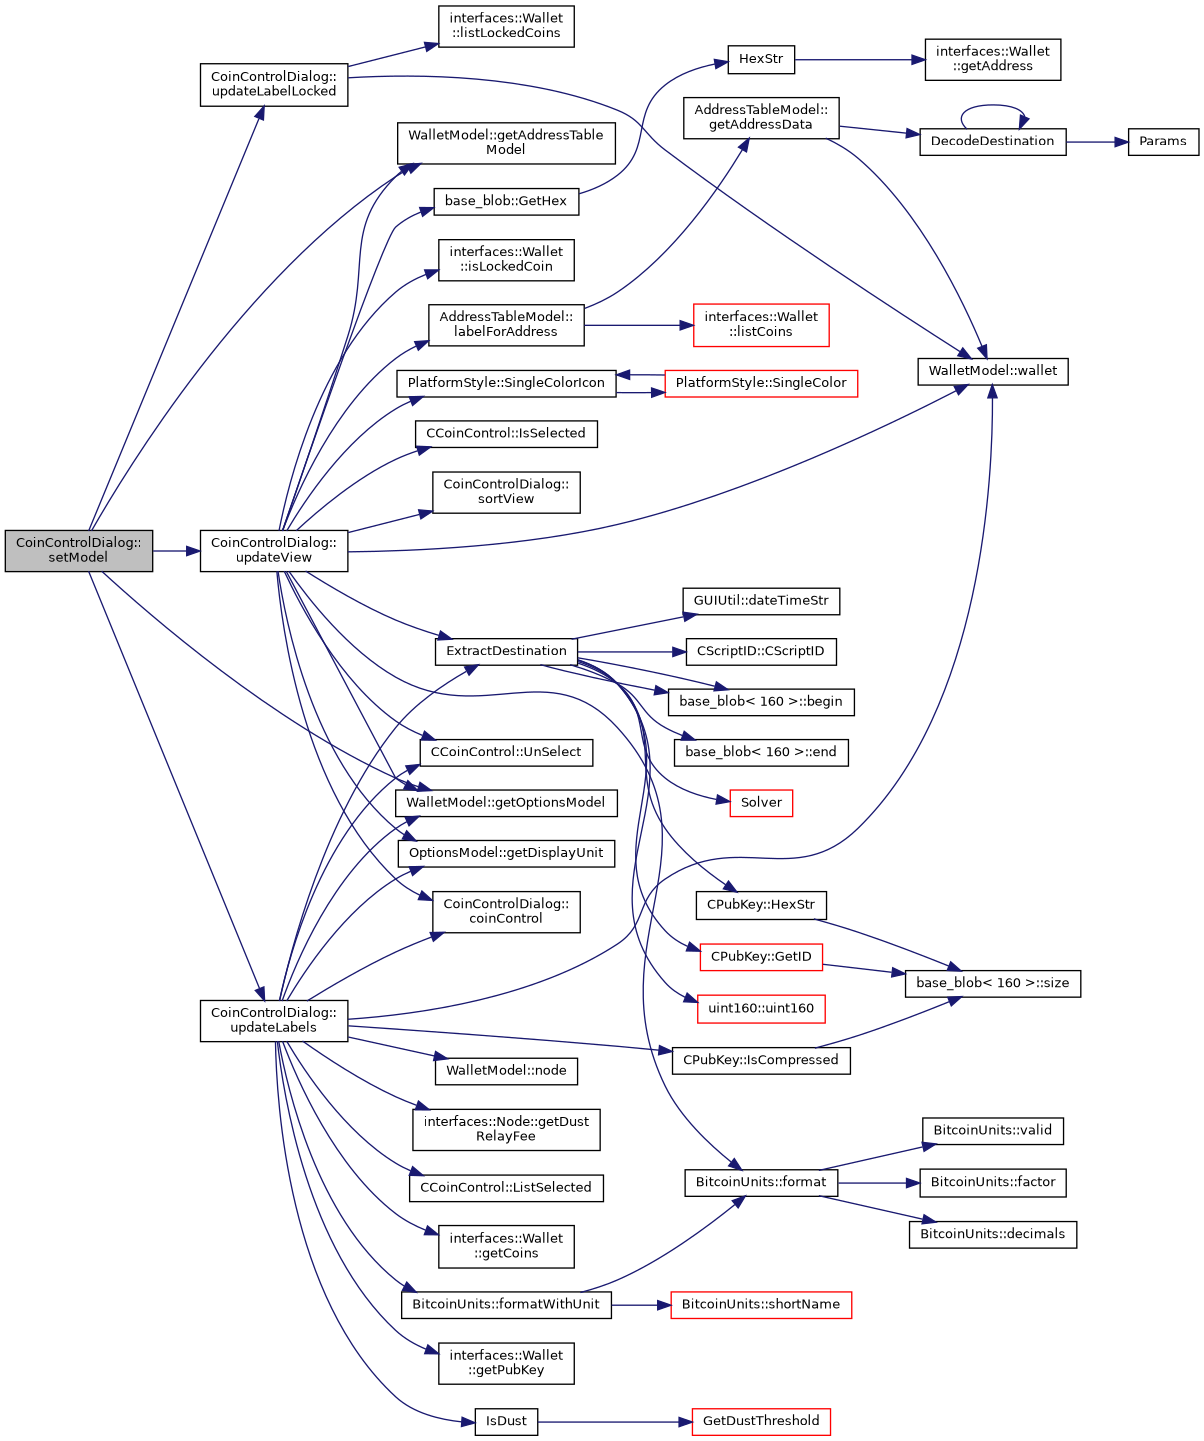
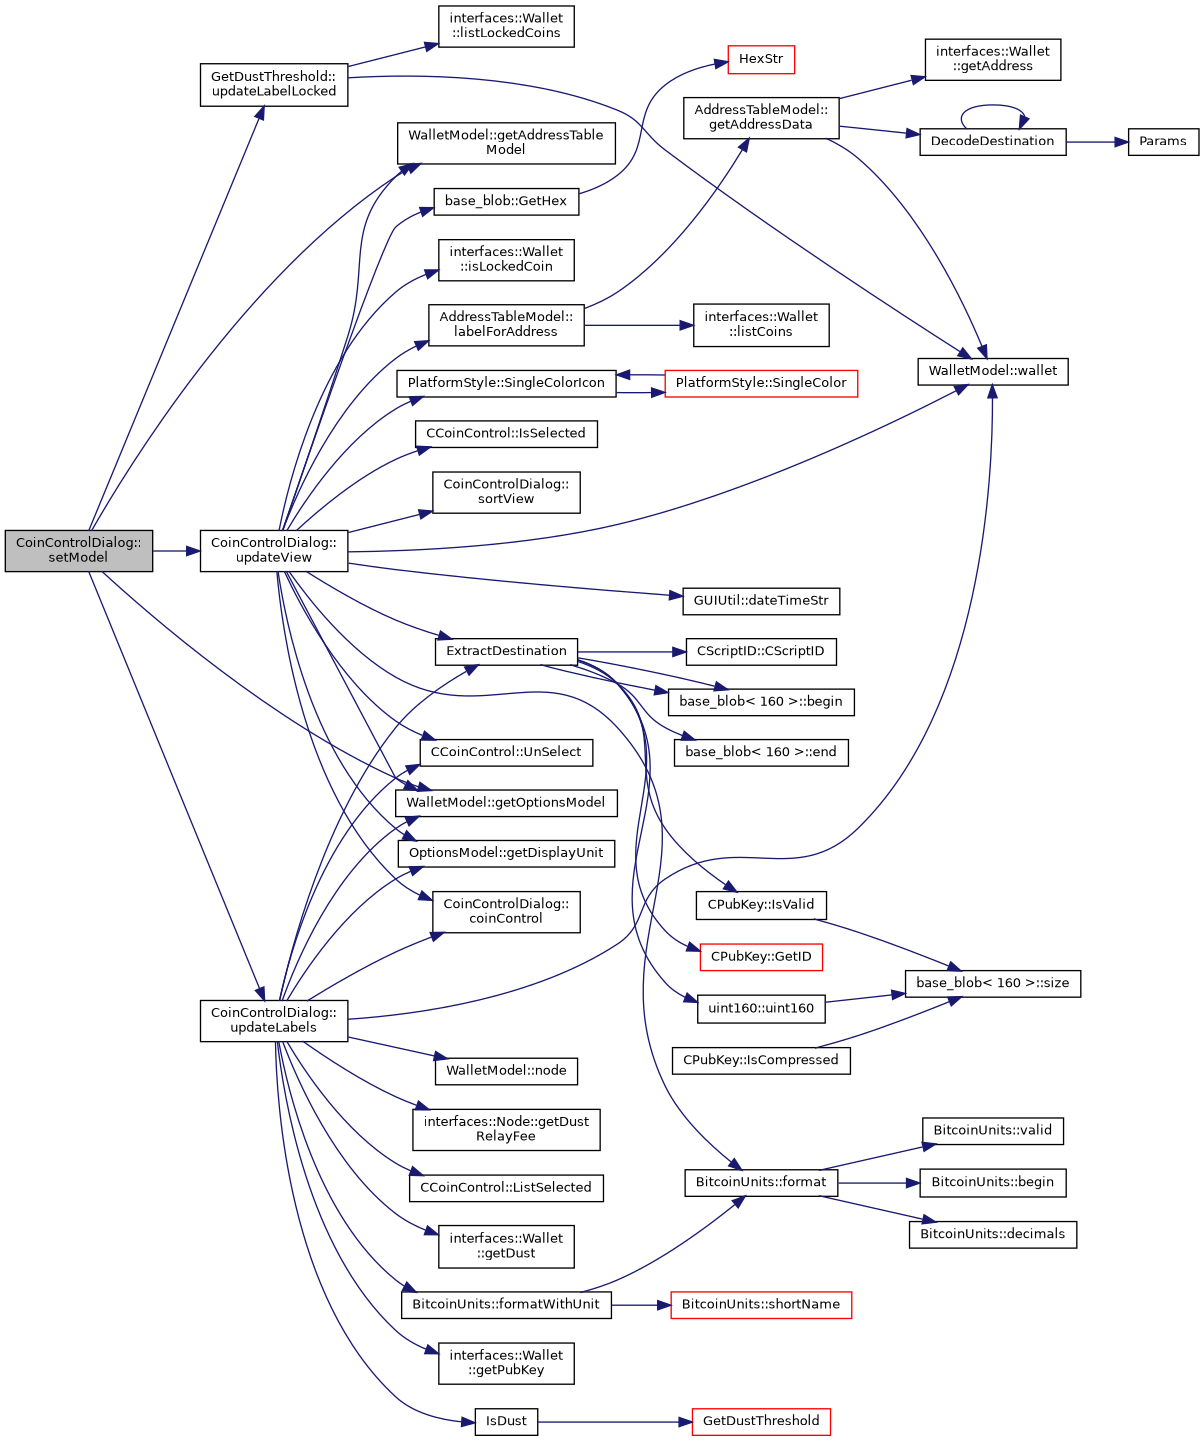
(761, 60) -> (761, 60)
(854, 60) -> (876, 89)
(274, 85) -> (274, 85)
(761, 325) -> (761, 325)
(628, 628) -> (509, 582)
(761, 803) -> none
(761, 906) -> (761, 906)
(857, 968) -> (859, 999)
(761, 1009) -> (761, 1009)
(504, 1037) -> none
(993, 1183) -> (993, 1183)
(507, 1247) -> (507, 1247)
